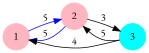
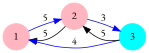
(101, 23) -> (101, 23)
(53, 37) -> (53, 37)
(78, 48) -> (78, 48)
